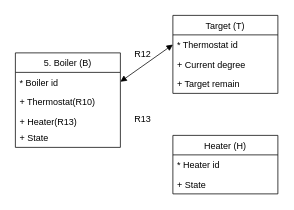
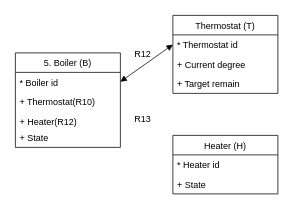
(225, 26) -> (225, 26)
(51, 122) -> (51, 122)
